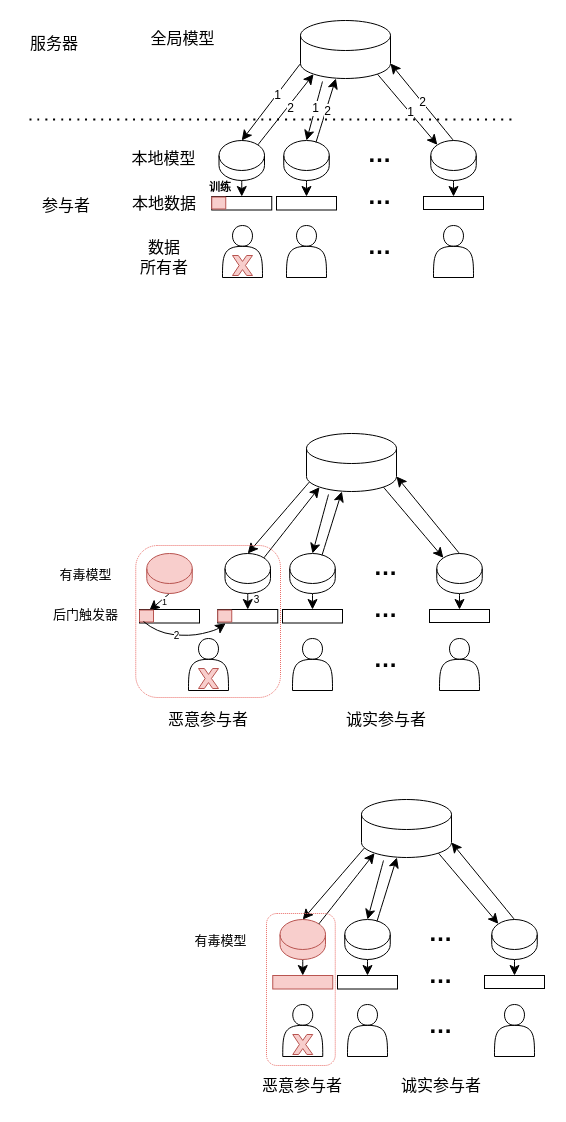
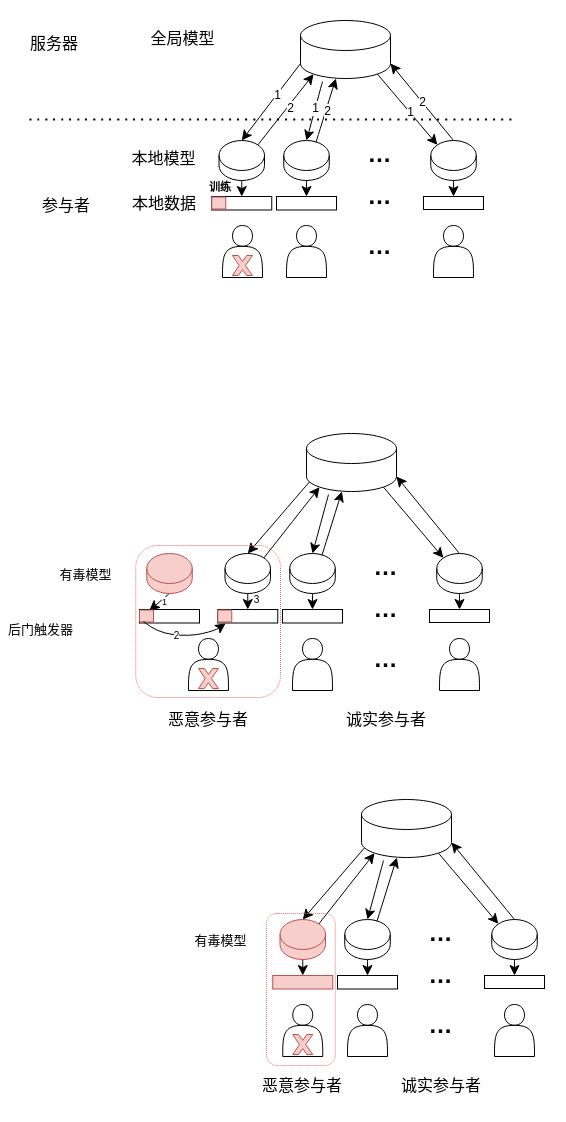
(164, 258) -> none
(86, 614) -> (41, 629)
